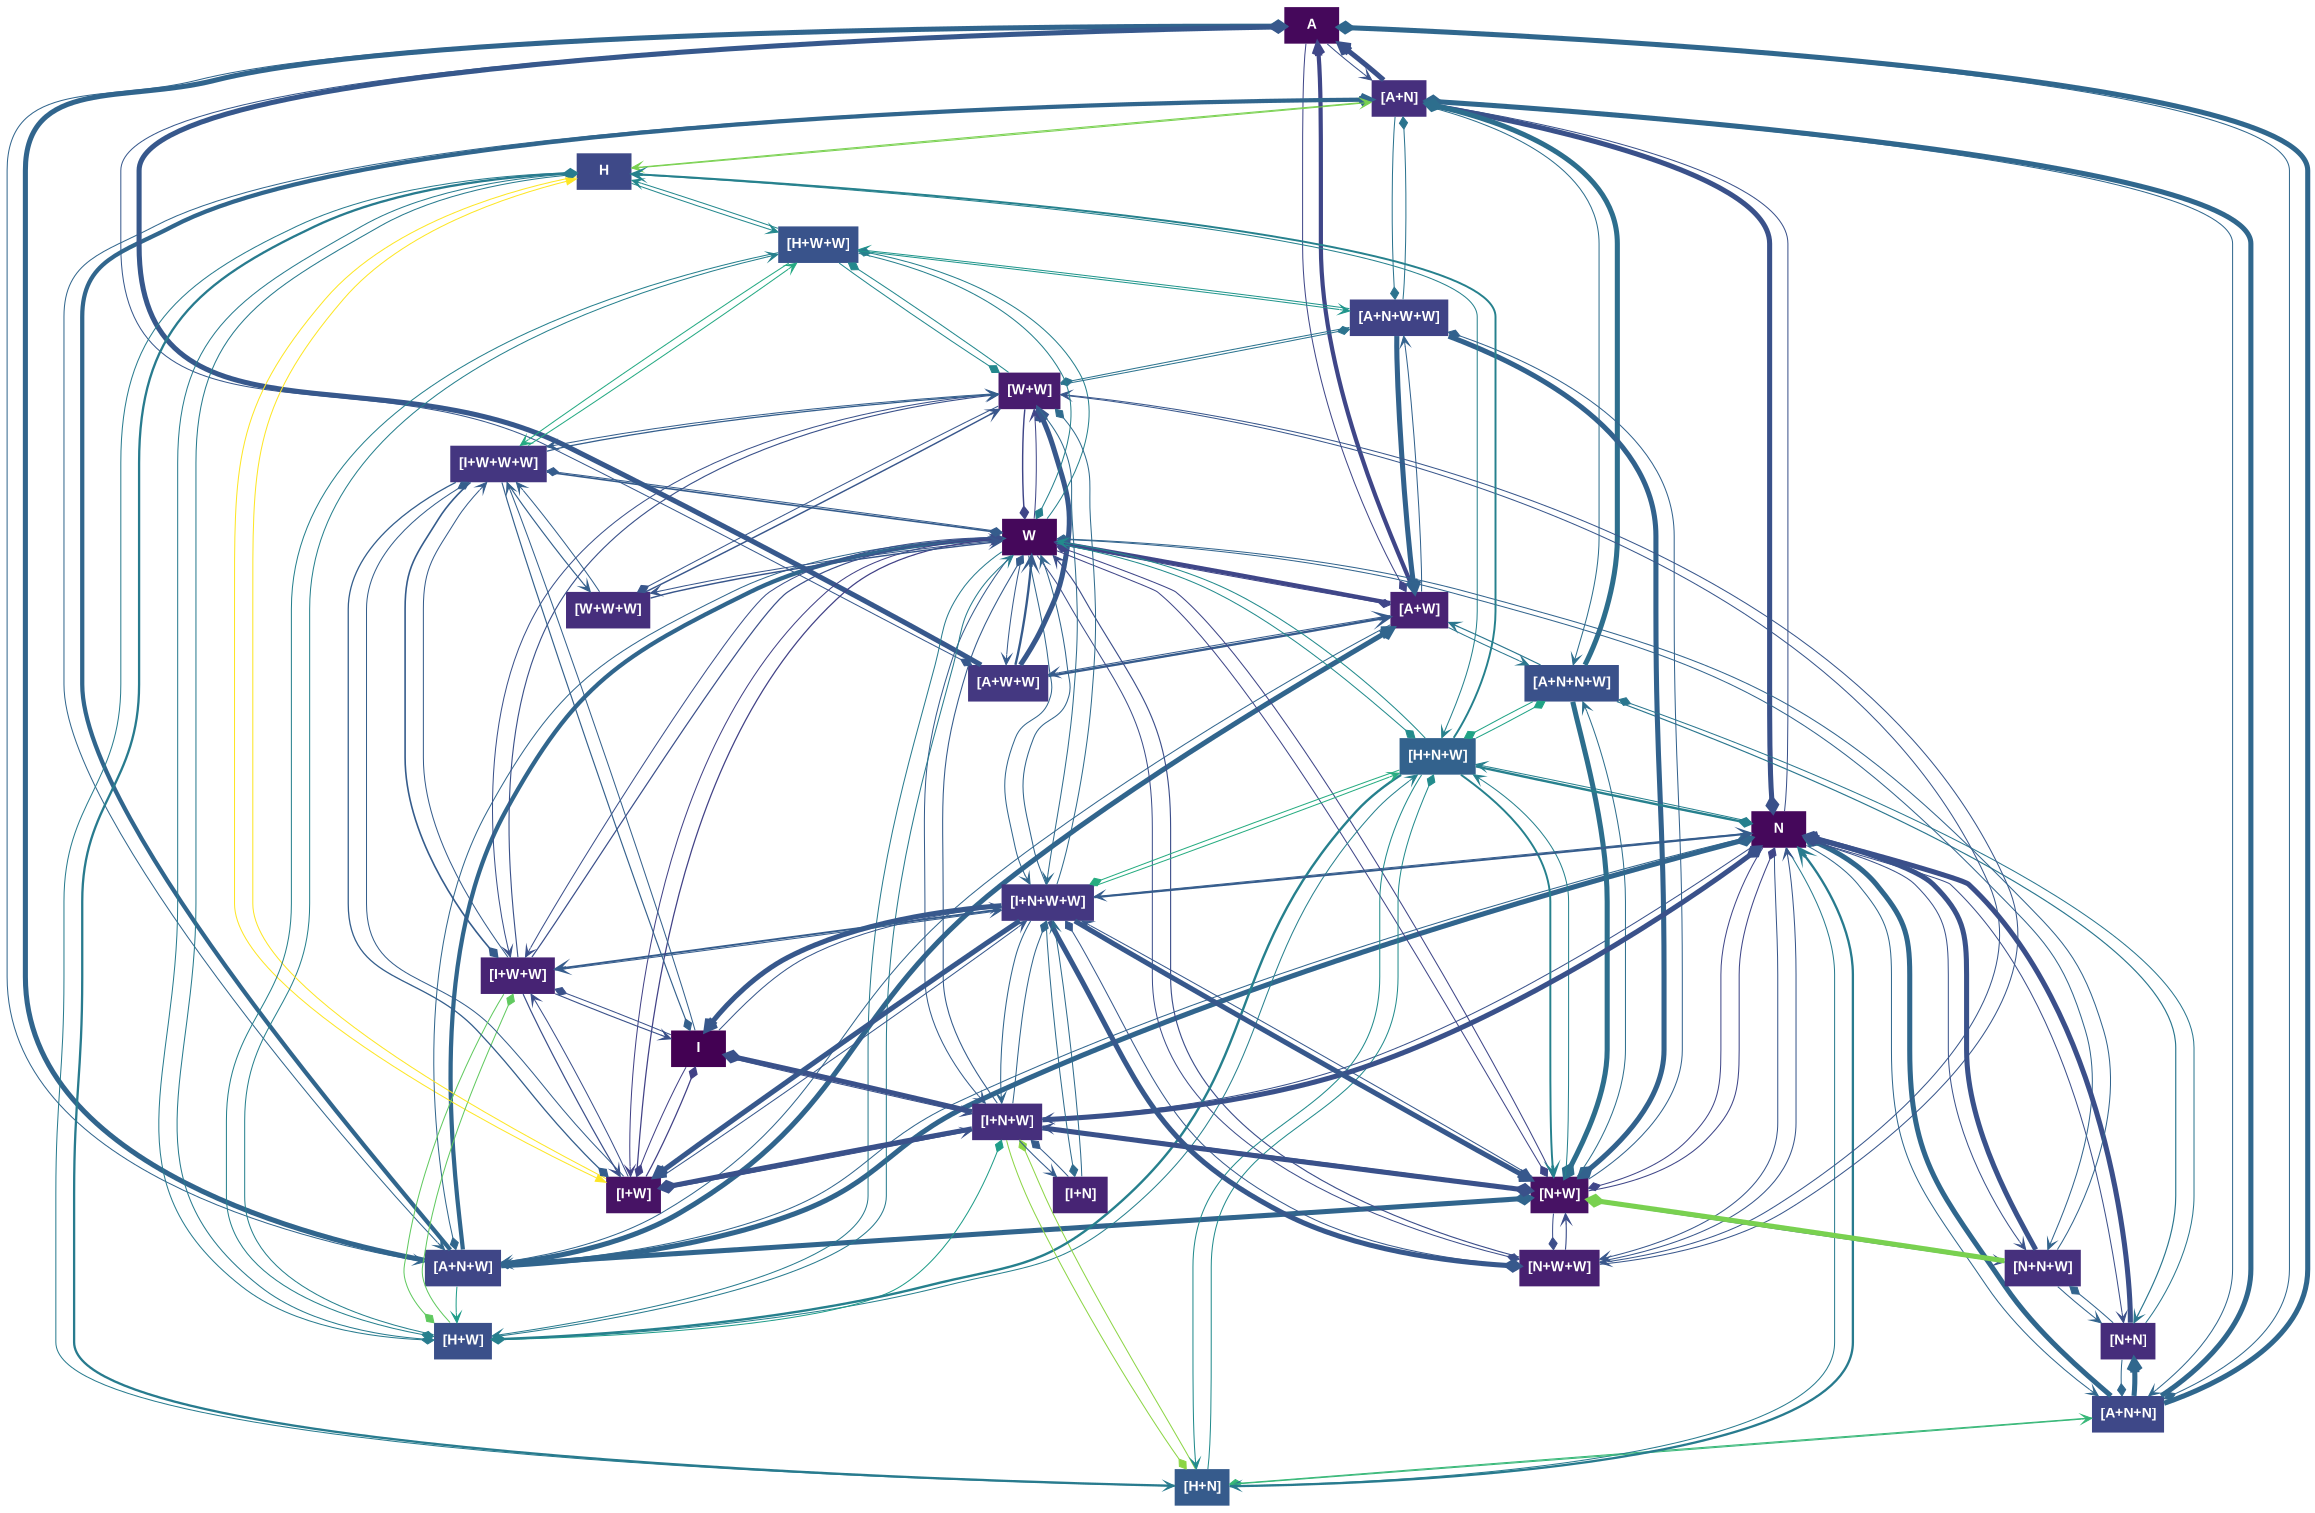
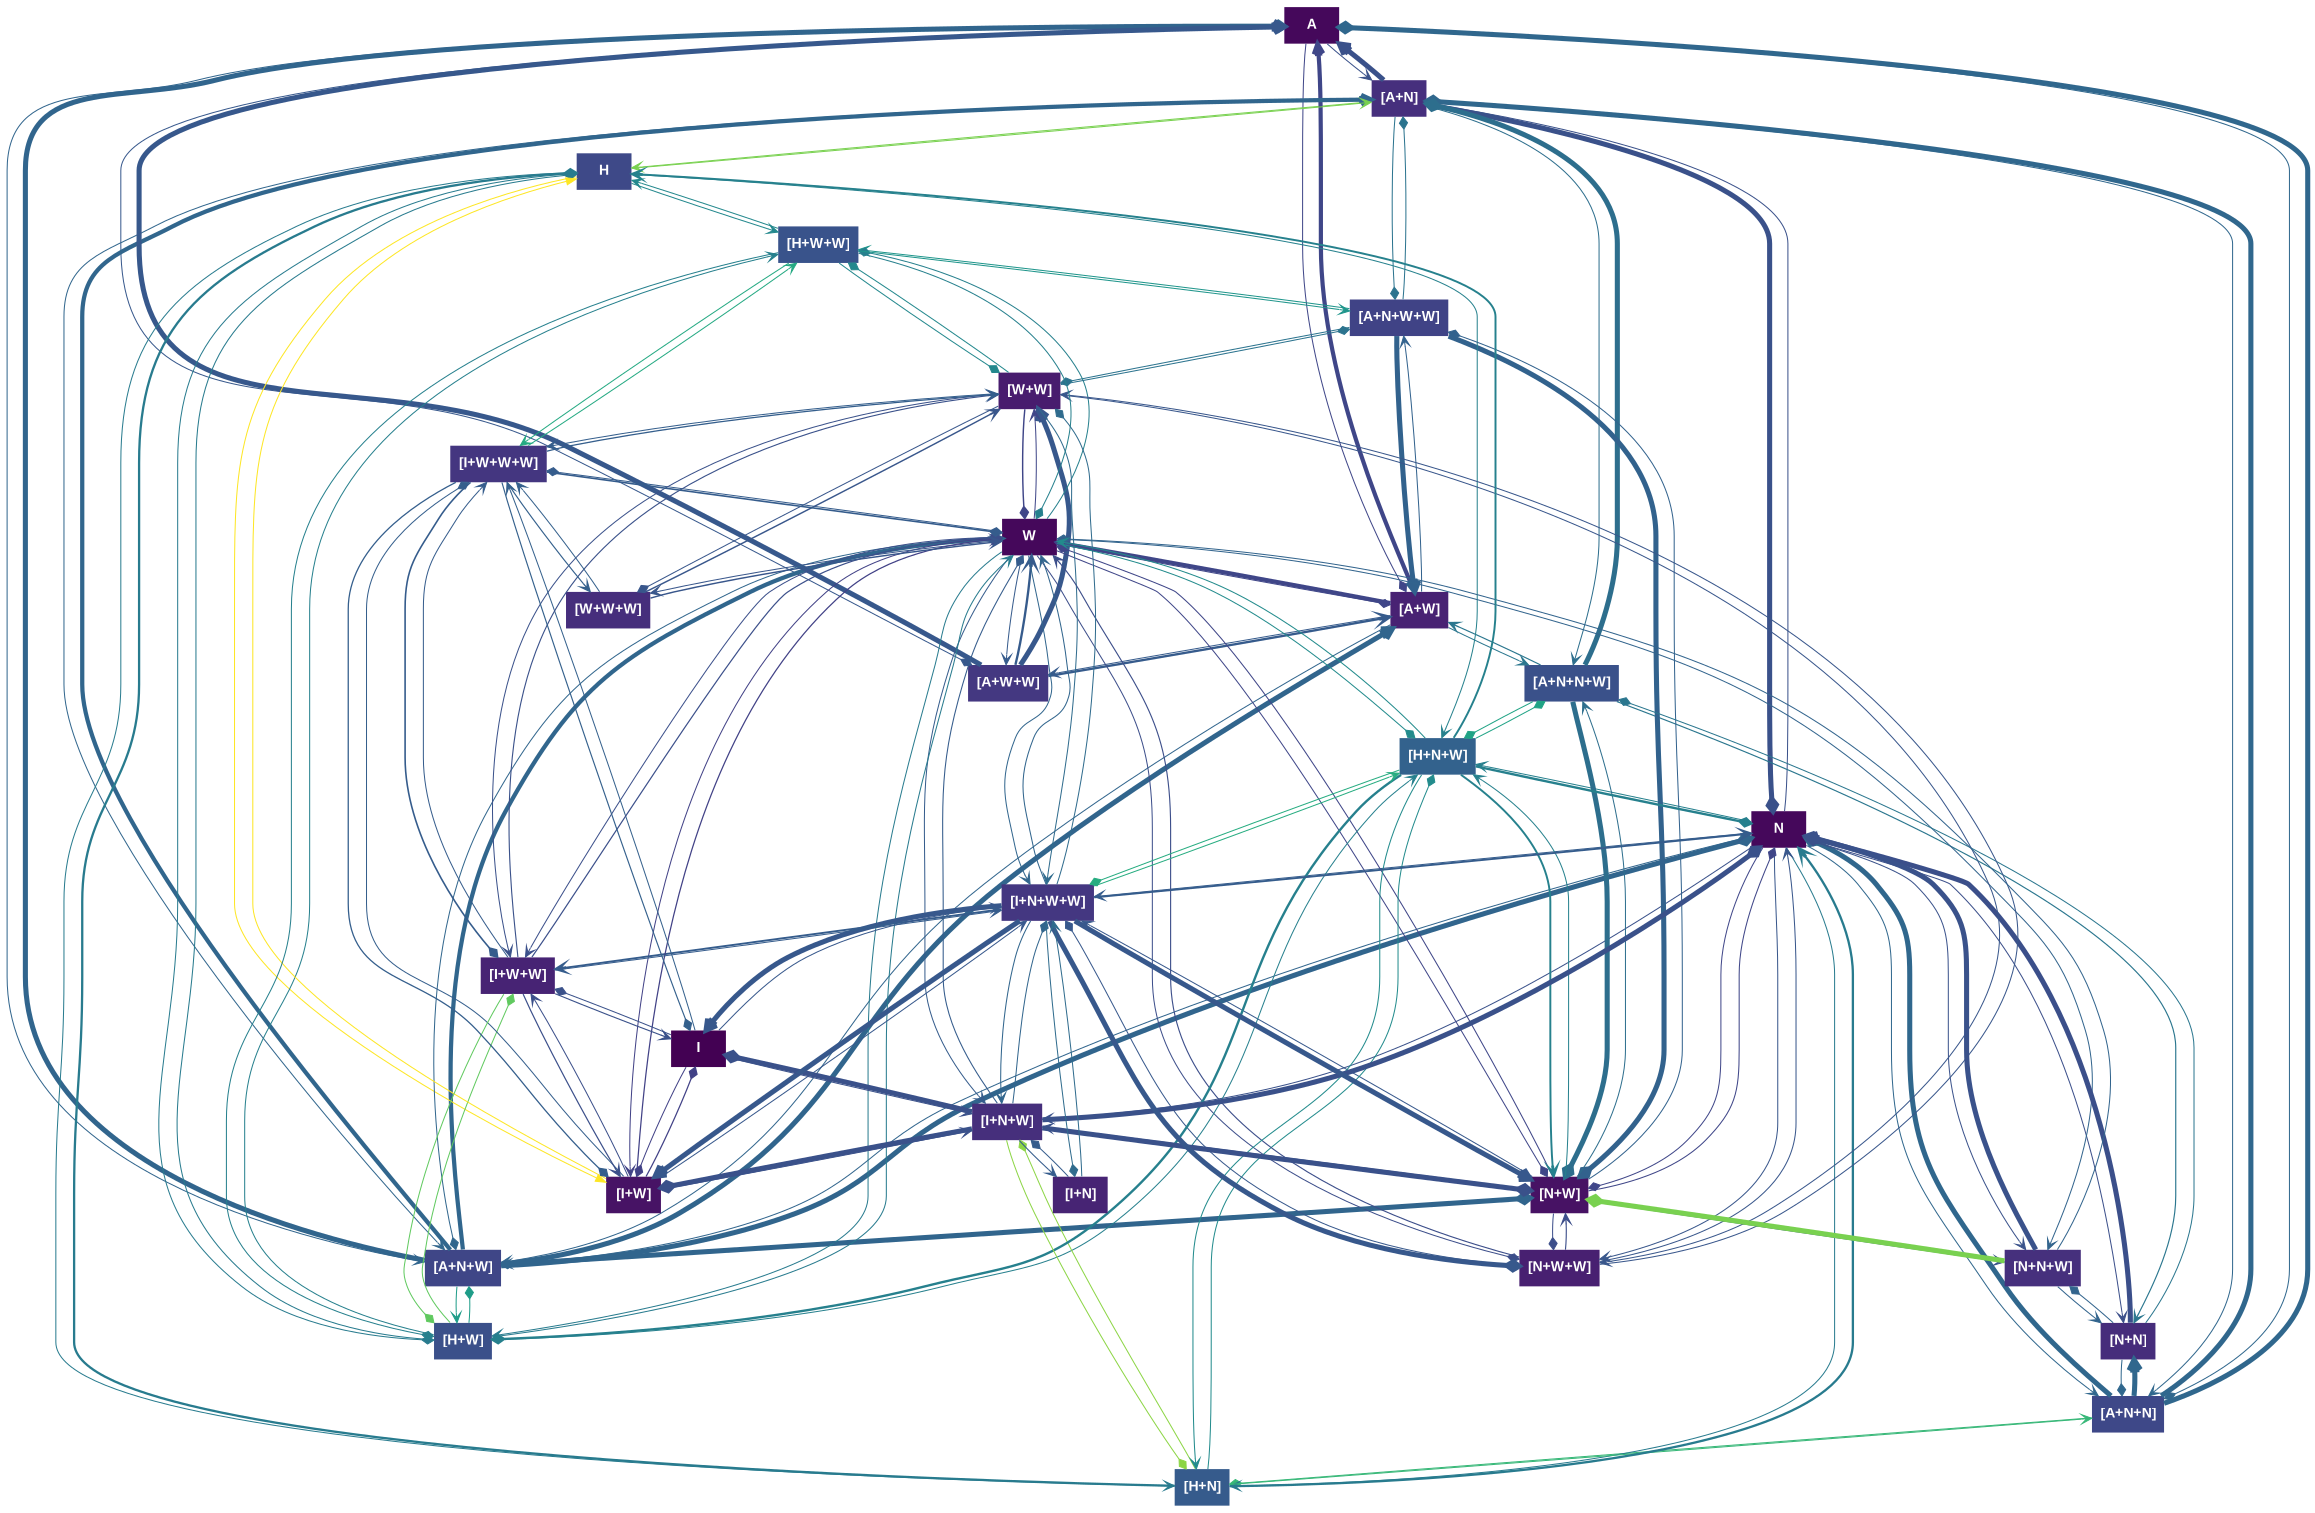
(174, 137) -> (174, 137)
(907, 1282) -> (470, 1311)
